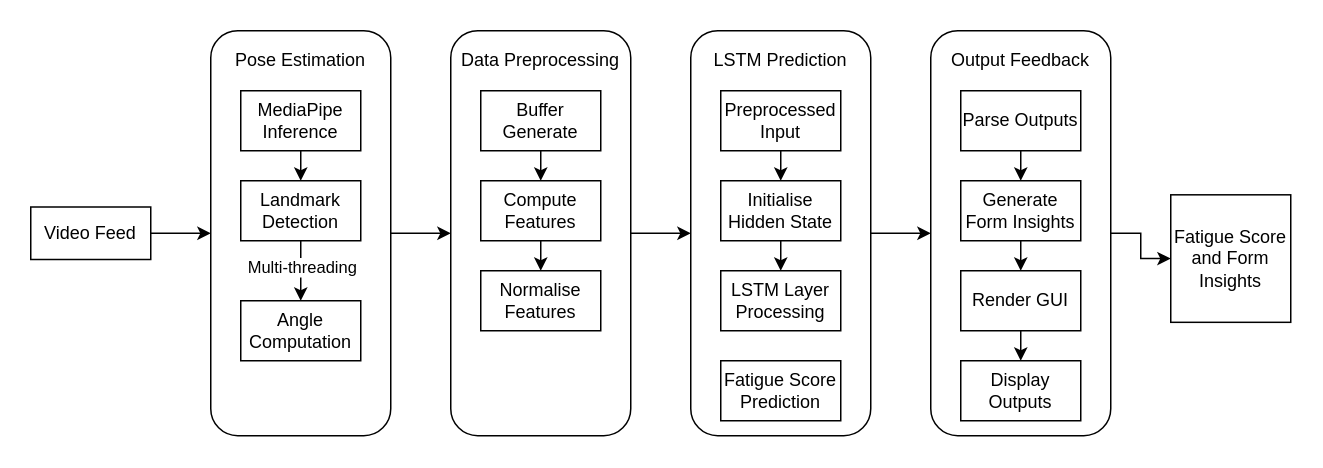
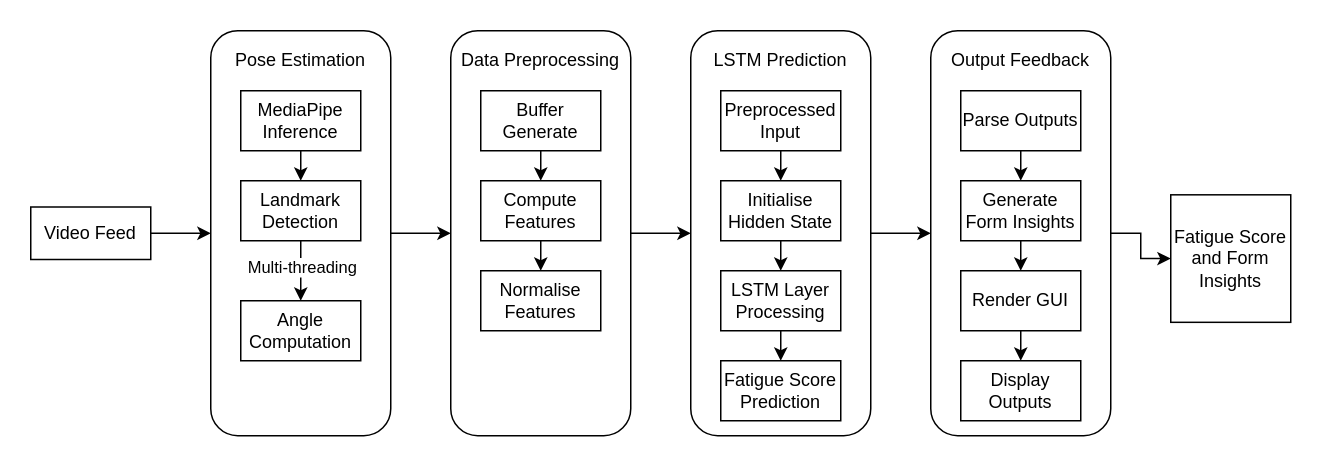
none -> (781, 341)
